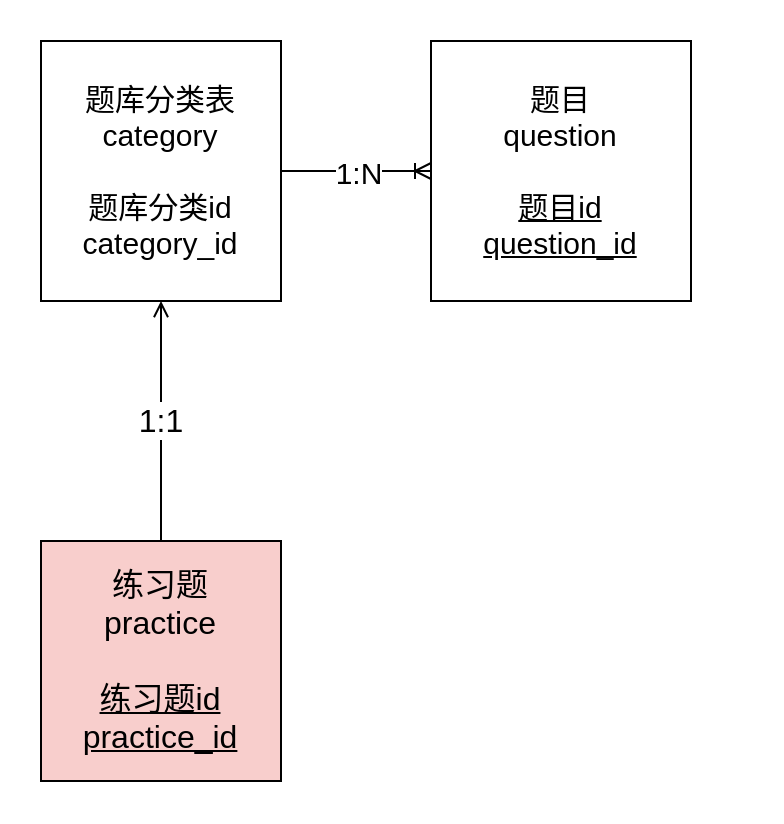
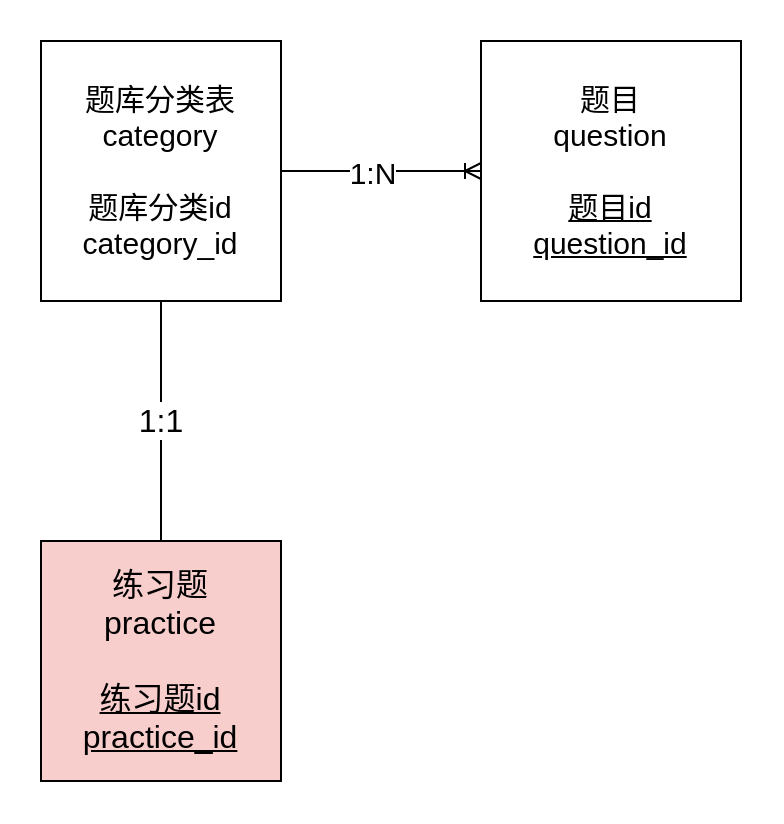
(561, 171) -> (611, 171)
(161, 309) -> (161, 307)
